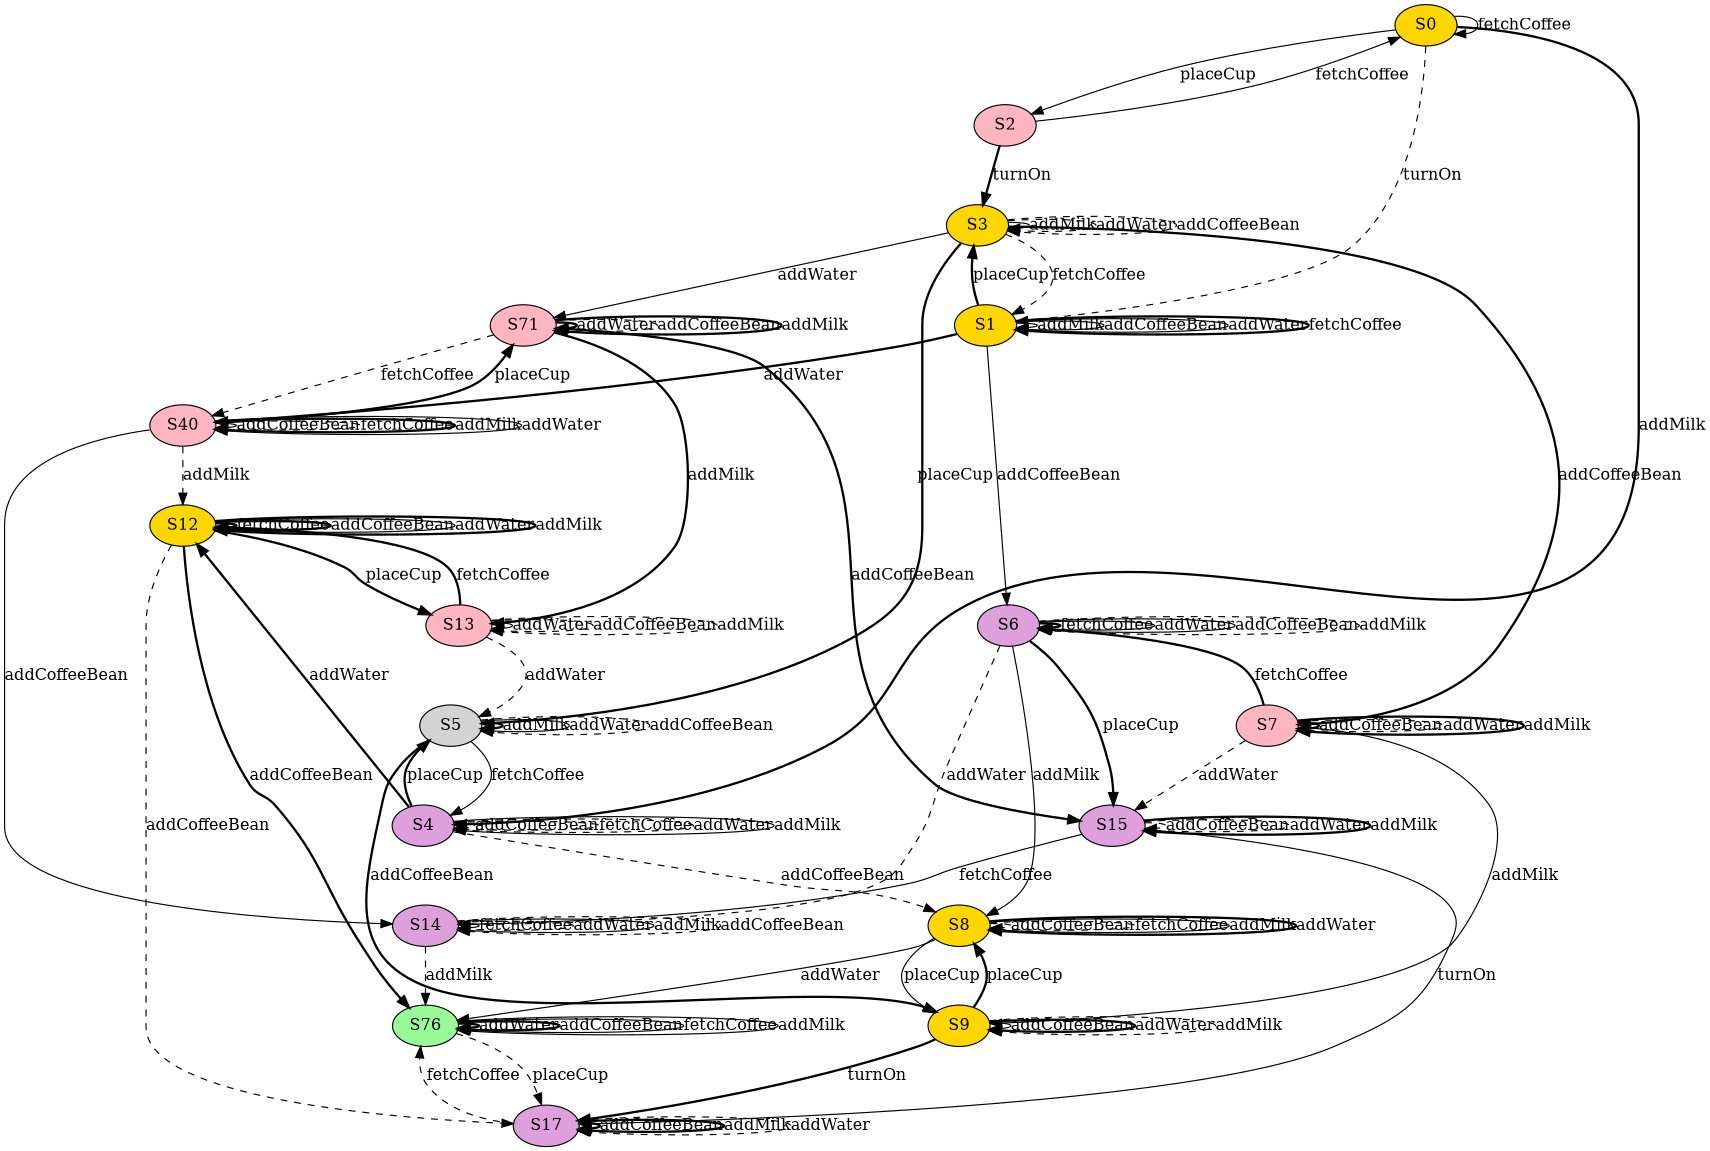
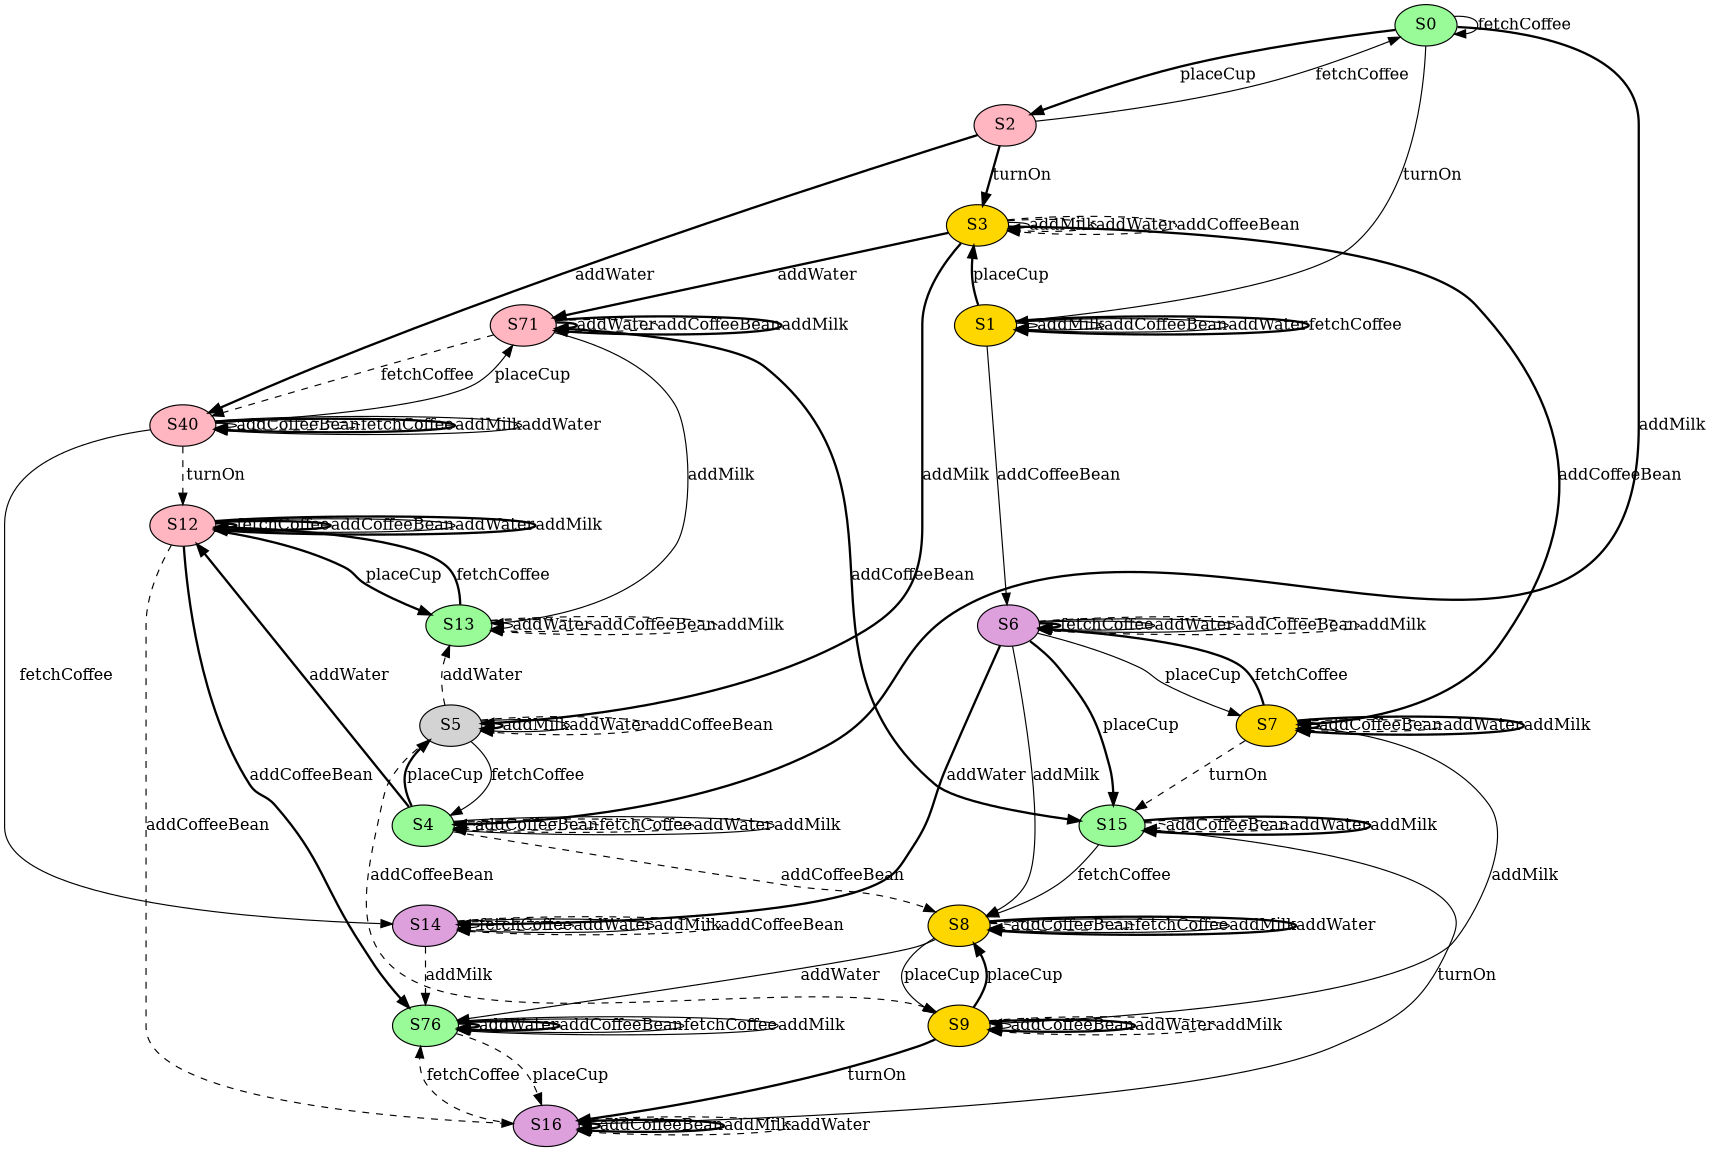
(1426, 25) -> (1426, 25)
(1216, 59) -> (1216, 59)
(1050, 267) -> none
(1300, 271) -> (1300, 271)
(757, 274) -> (757, 274)
(593, 388) -> (595, 262)
(436, 397) -> (368, 409)
(216, 476) -> (216, 476)
(956, 476) -> (956, 476)
(687, 500) -> (687, 500)
(183, 526) -> (183, 526)
(459, 626) -> (459, 626)
none -> (1136, 666)
(526, 673) -> (442, 681)
(67, 676) -> (67, 676)
(1267, 726) -> (1267, 726)
(1239, 776) -> (1239, 776)
(423, 826) -> (423, 826)
(1112, 826) -> (1112, 826)
(891, 876) -> (810, 902)
(887, 887) -> (1054, 887)
(530, 1002) -> (530, 1002)
(546, 1126) -> (546, 1126)
